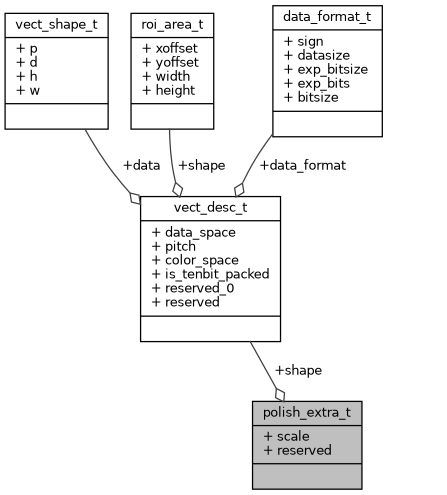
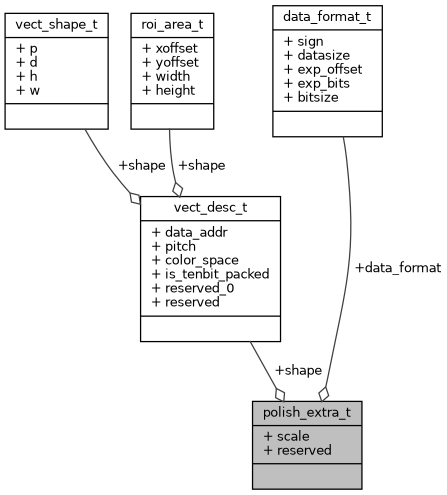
(326, 70) -> (323, 70)
(256, 158) -> (349, 263)
(140, 167) -> (140, 167)
(193, 233) -> (190, 233)
